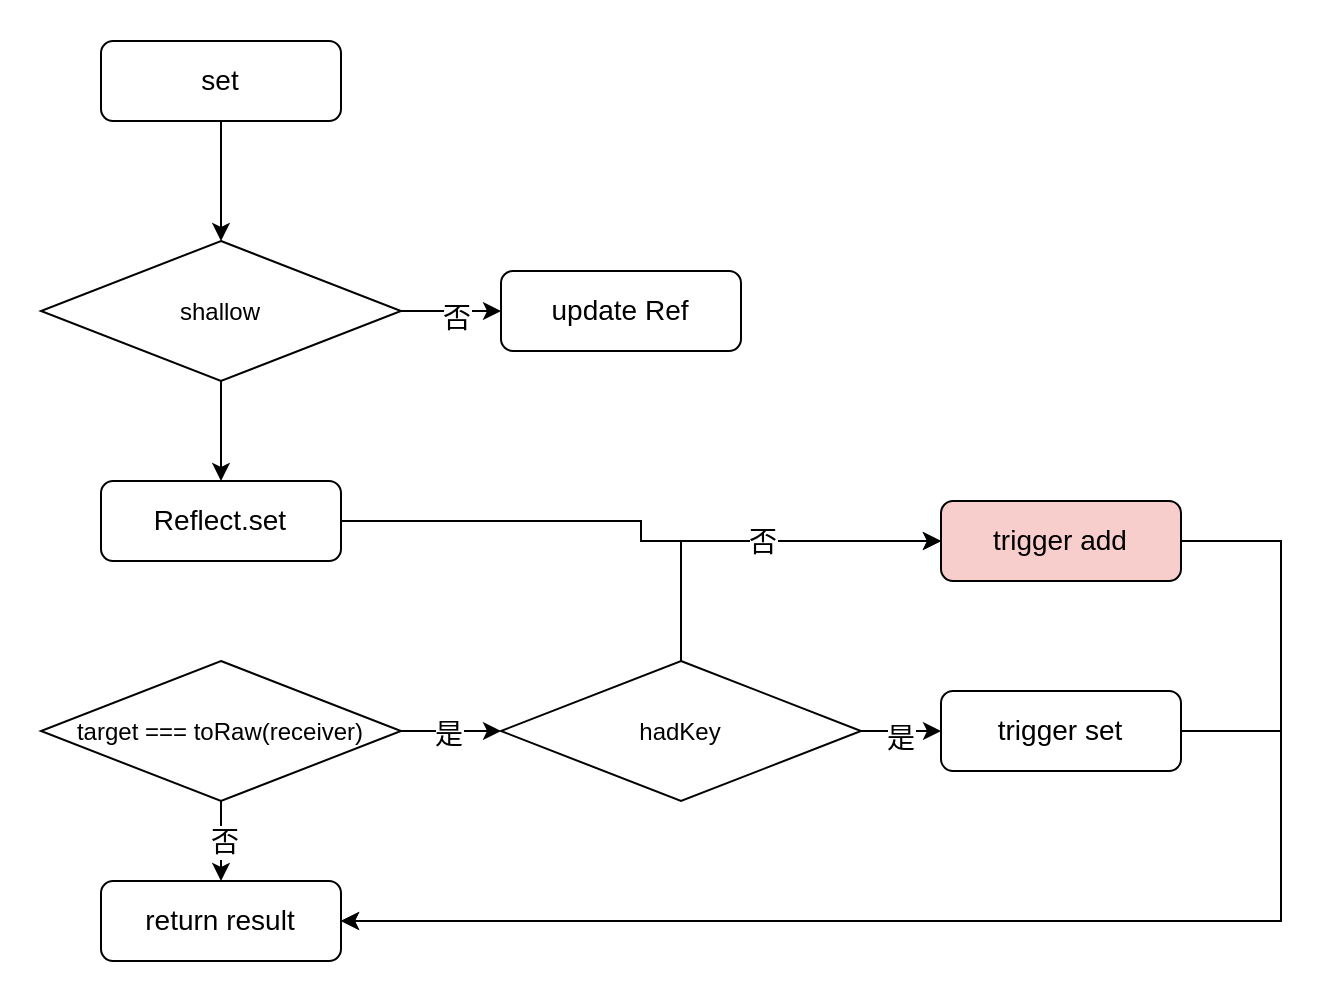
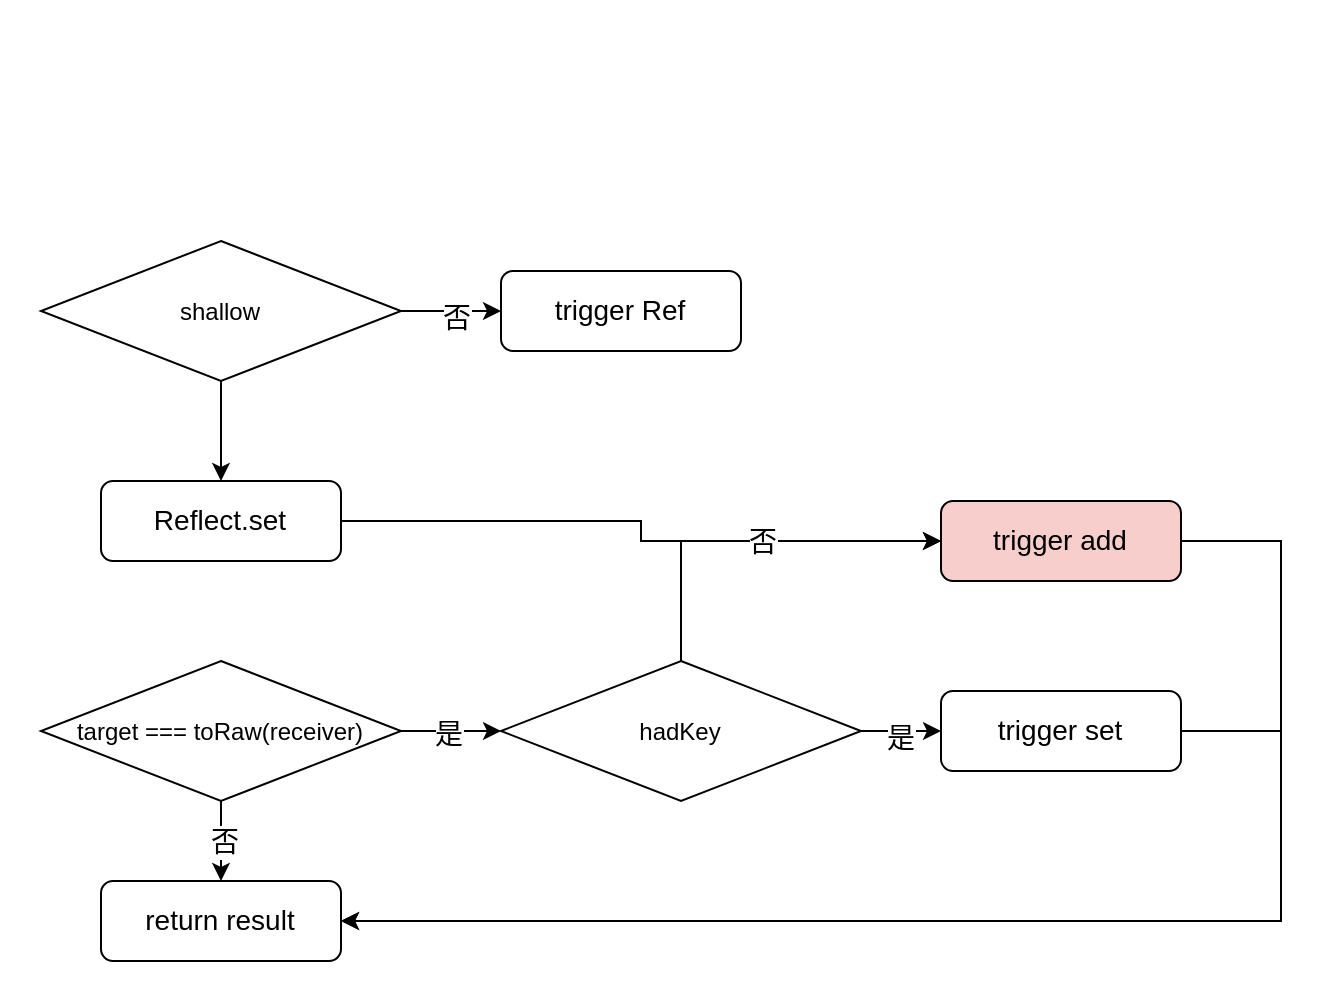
(221, 81) -> none
(221, 174) -> none
(621, 311) -> (621, 311)
